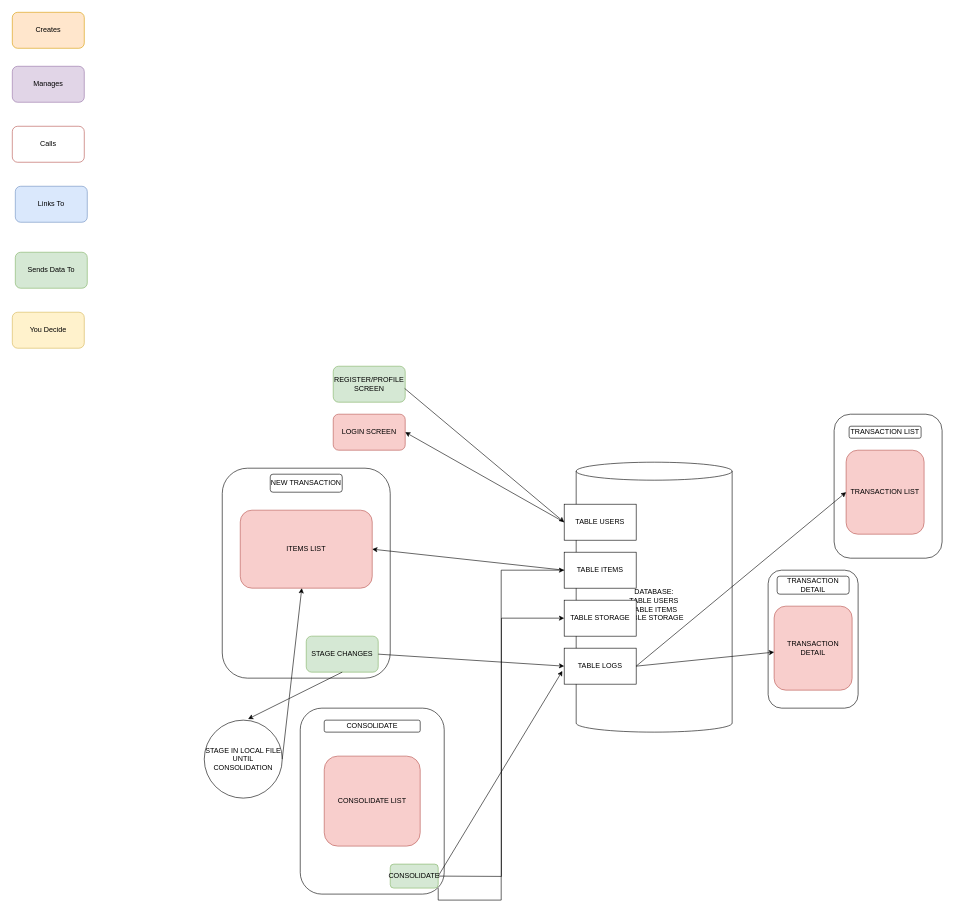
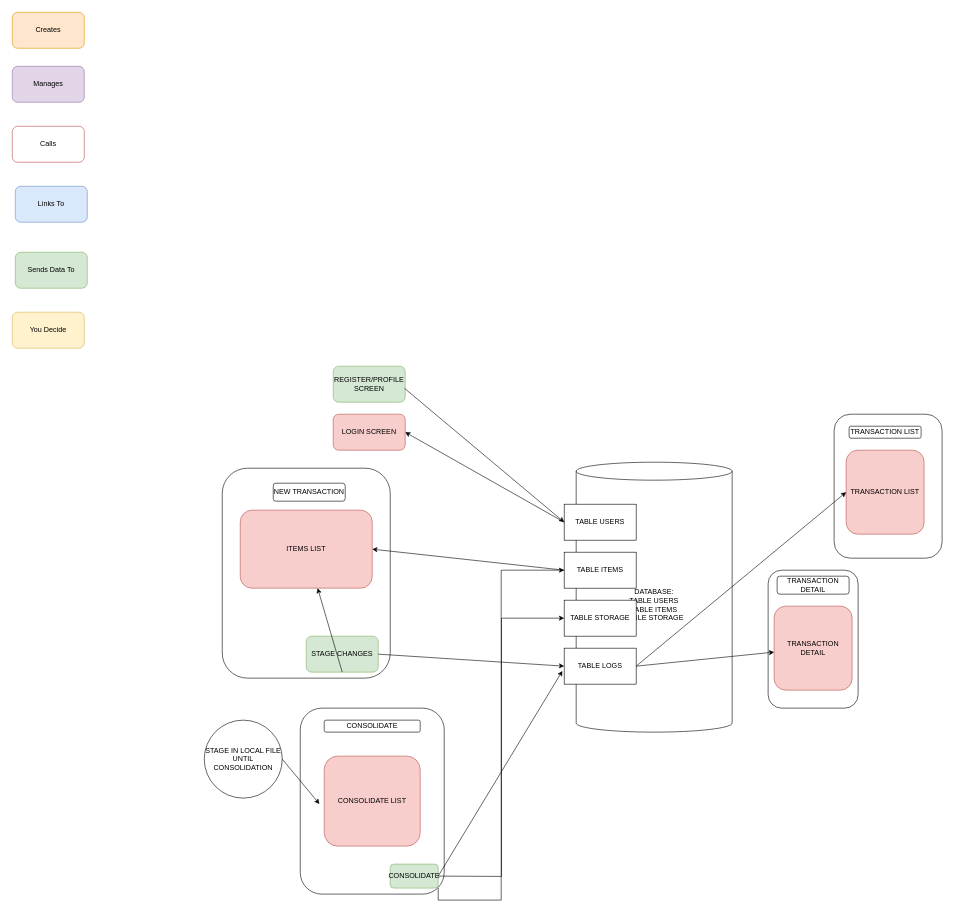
(306, 483) -> (309, 492)
(292, 672) -> (300, 780)
(311, 688) -> (331, 633)
